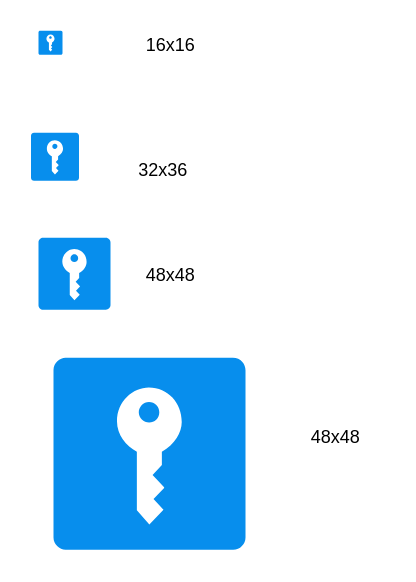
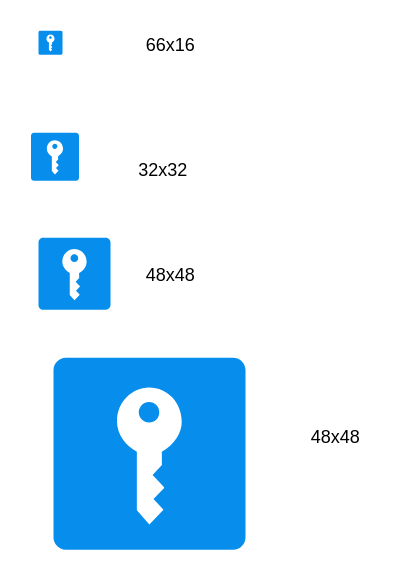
(171, 46) -> (171, 46)
(164, 171) -> (164, 171)
